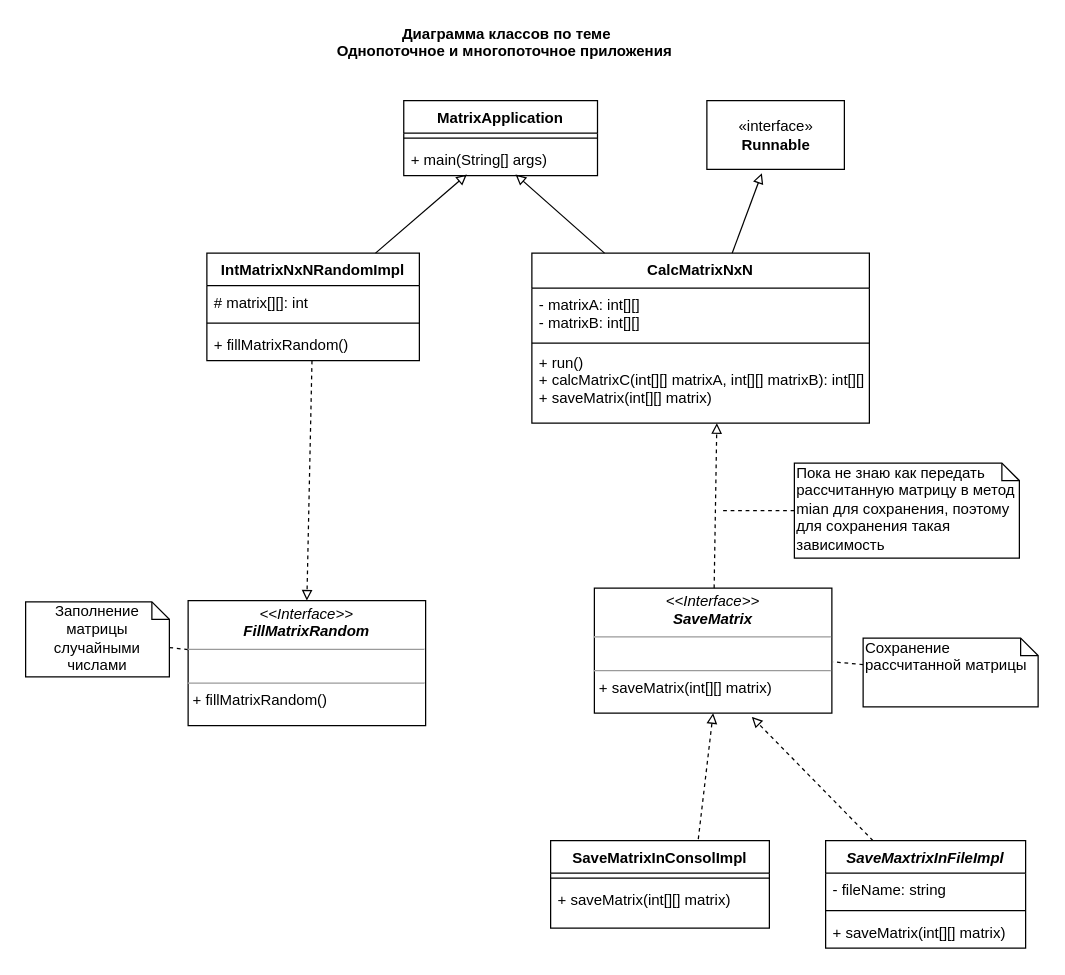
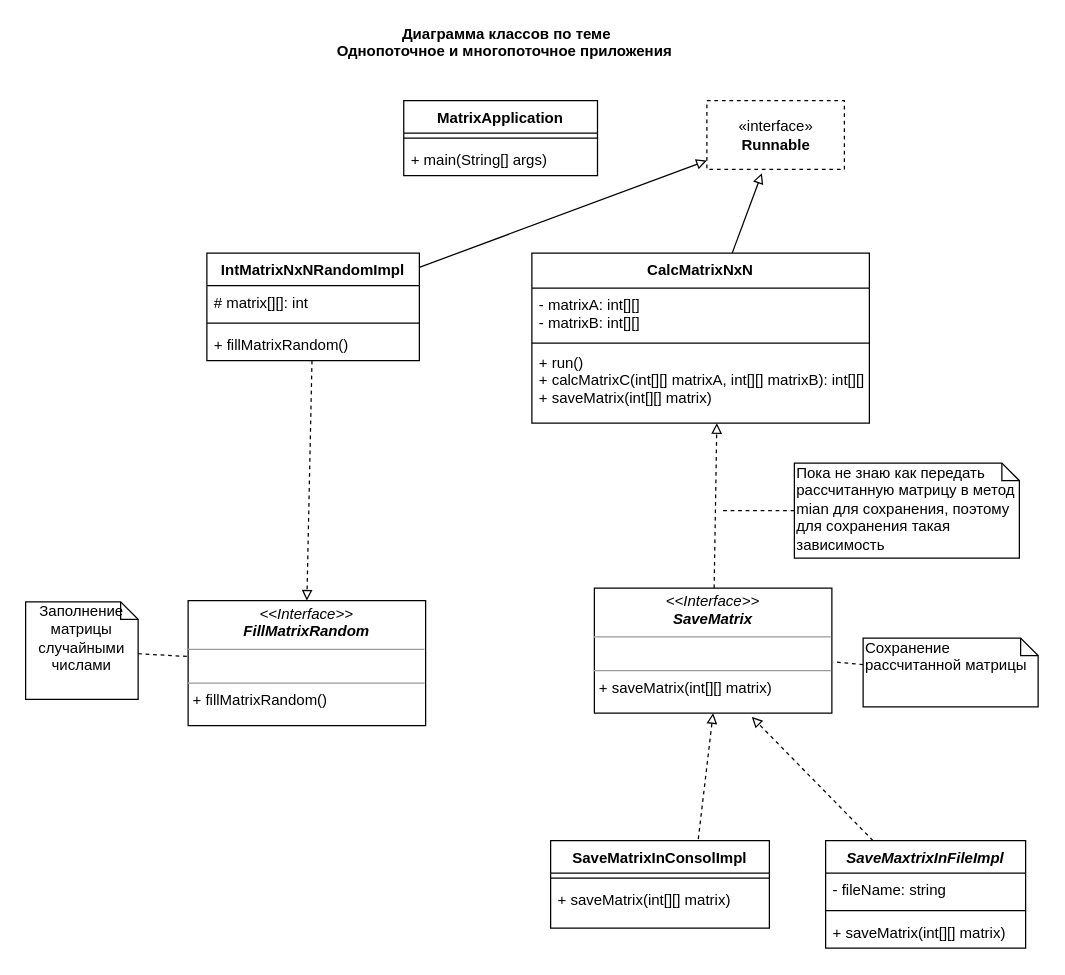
(776, 135) -> (776, 135)
(418, 216) -> (558, 216)
(563, 216) -> none
(98, 639) -> (82, 651)
